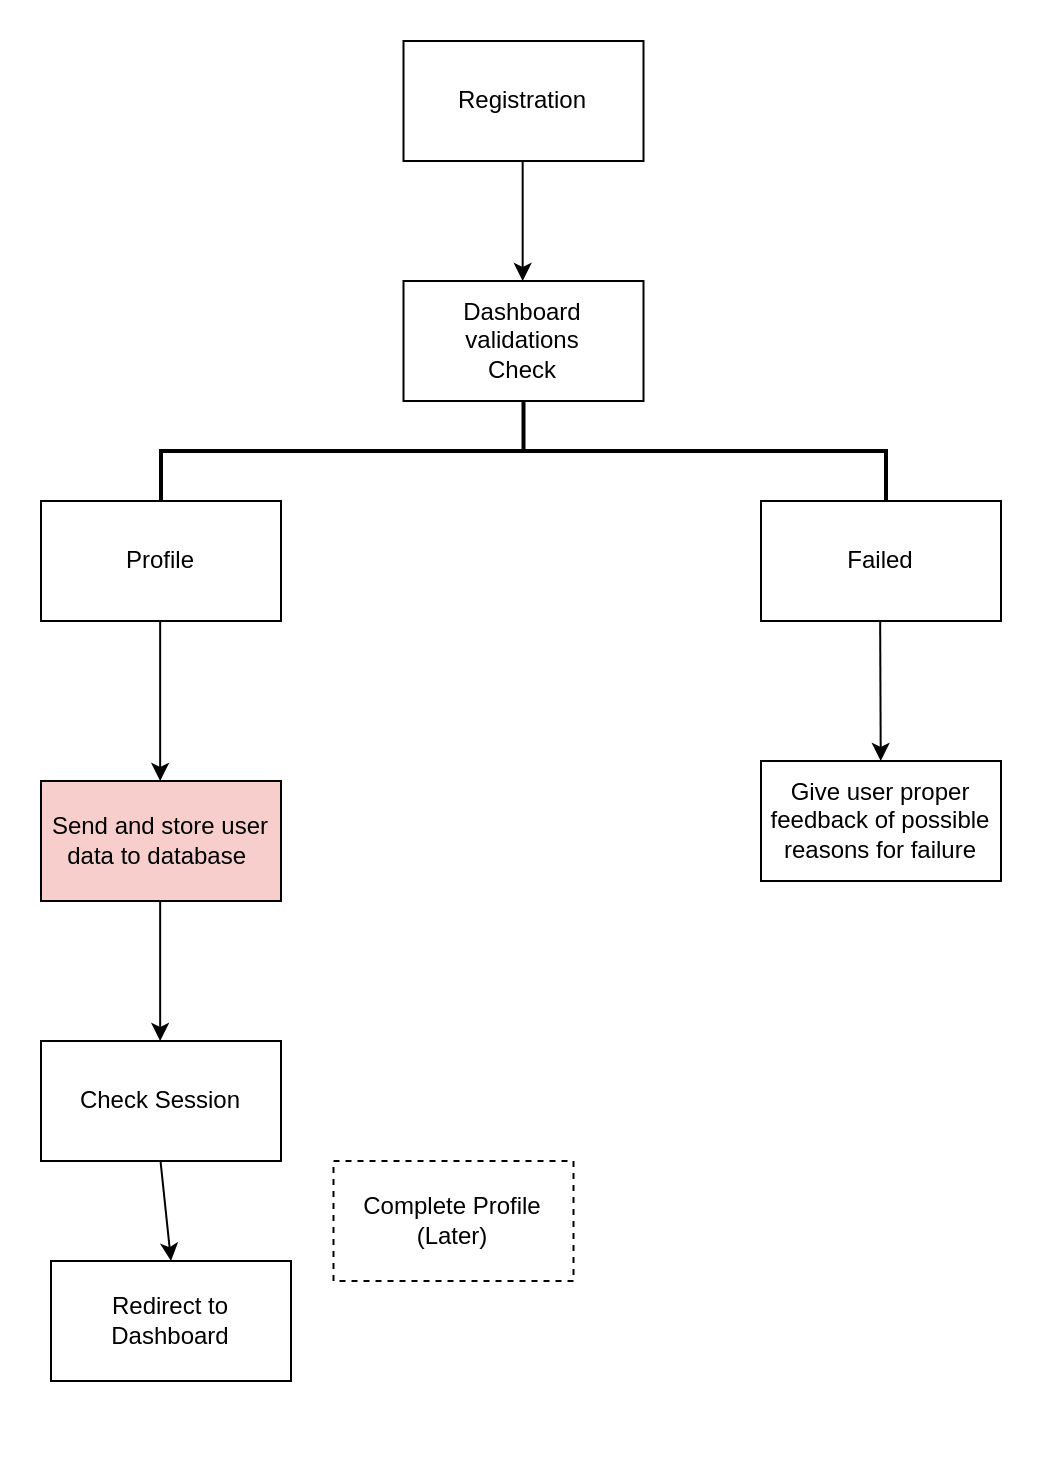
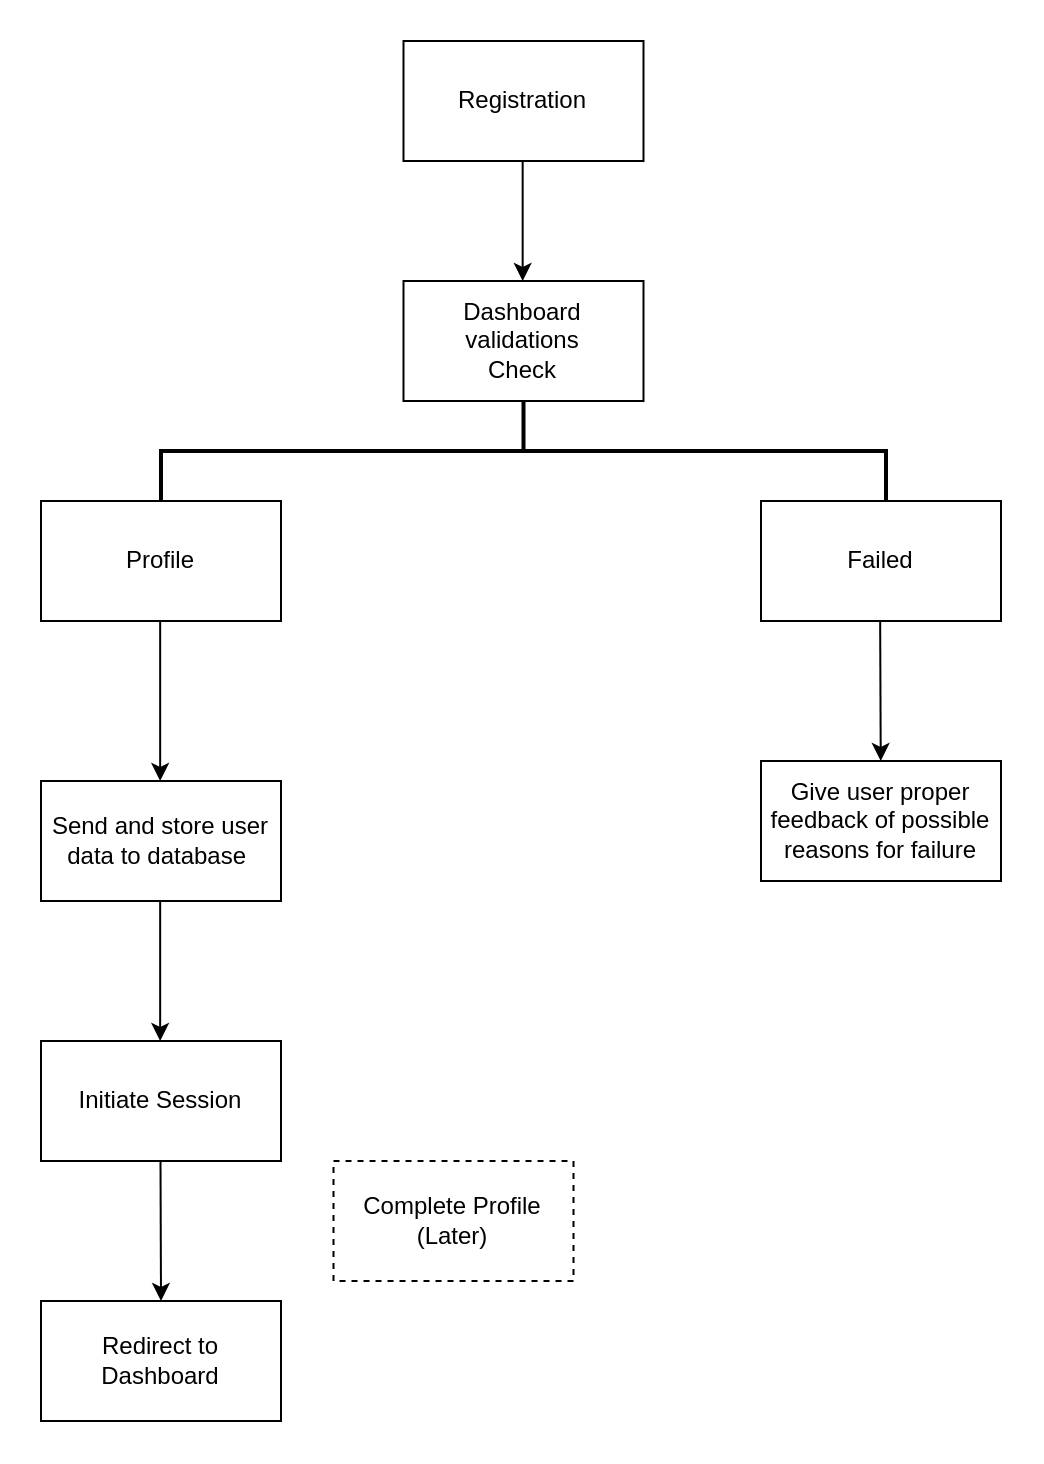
(161, 841) -> (161, 841)
(161, 1101) -> (161, 1101)
(171, 1321) -> (161, 1361)
